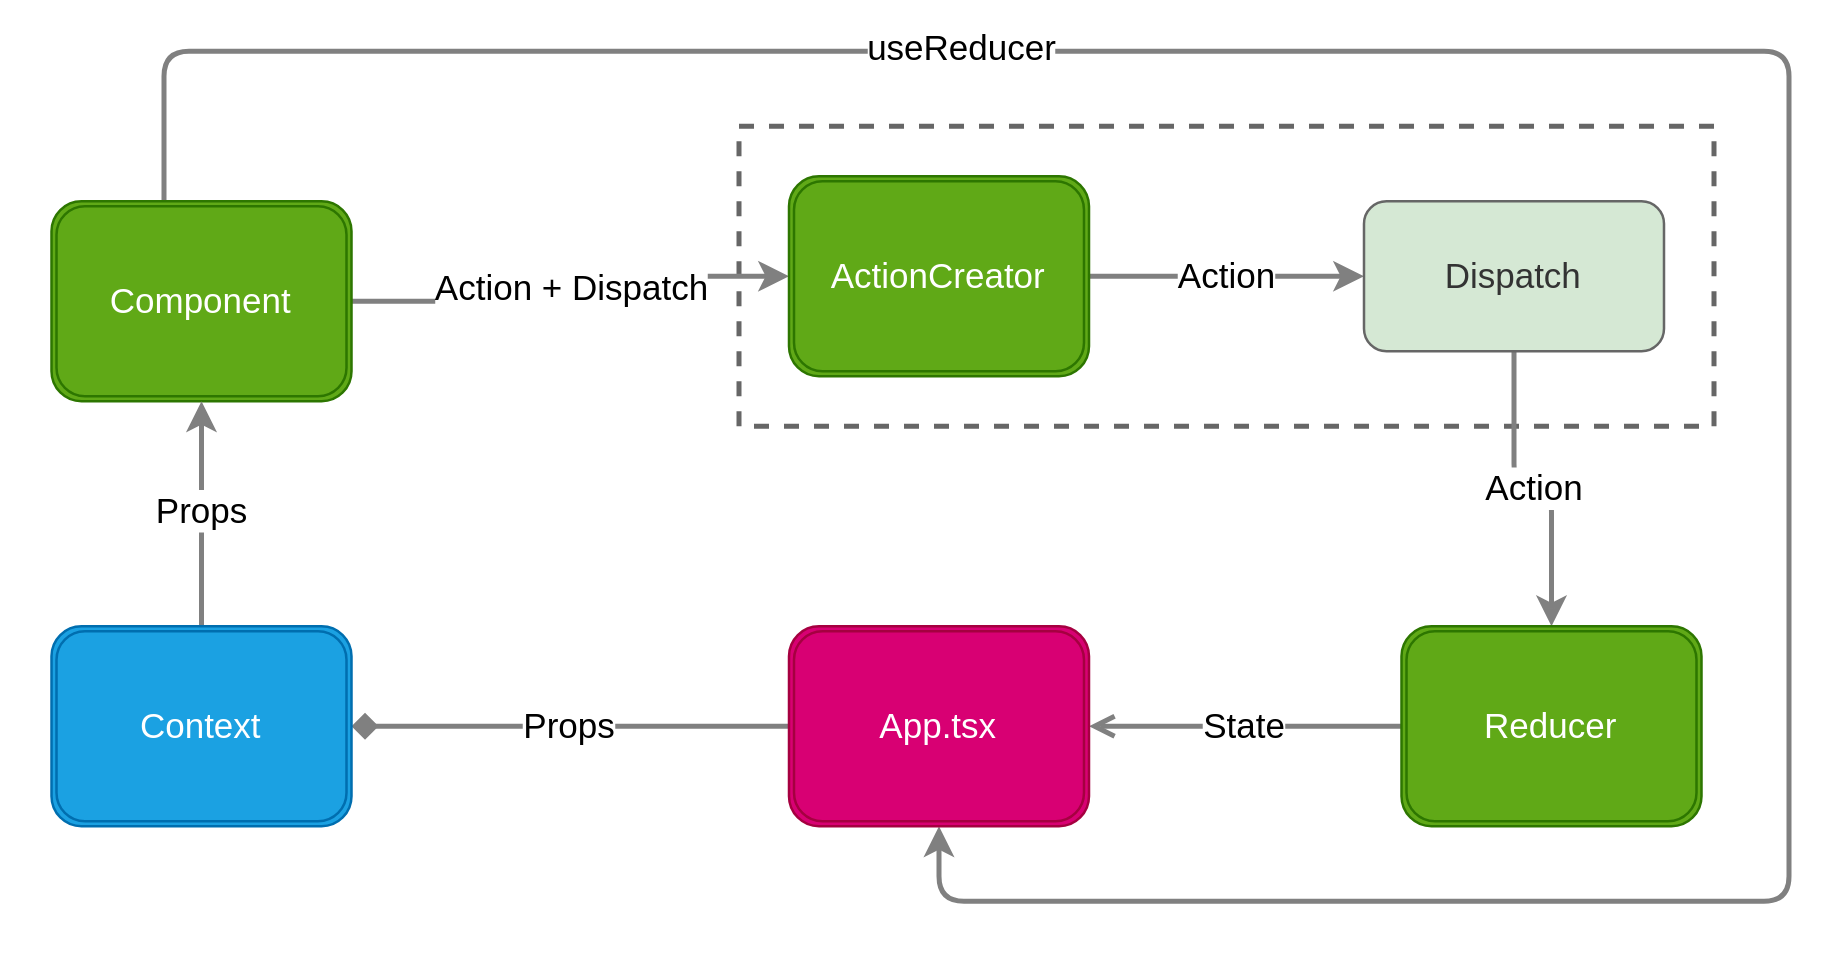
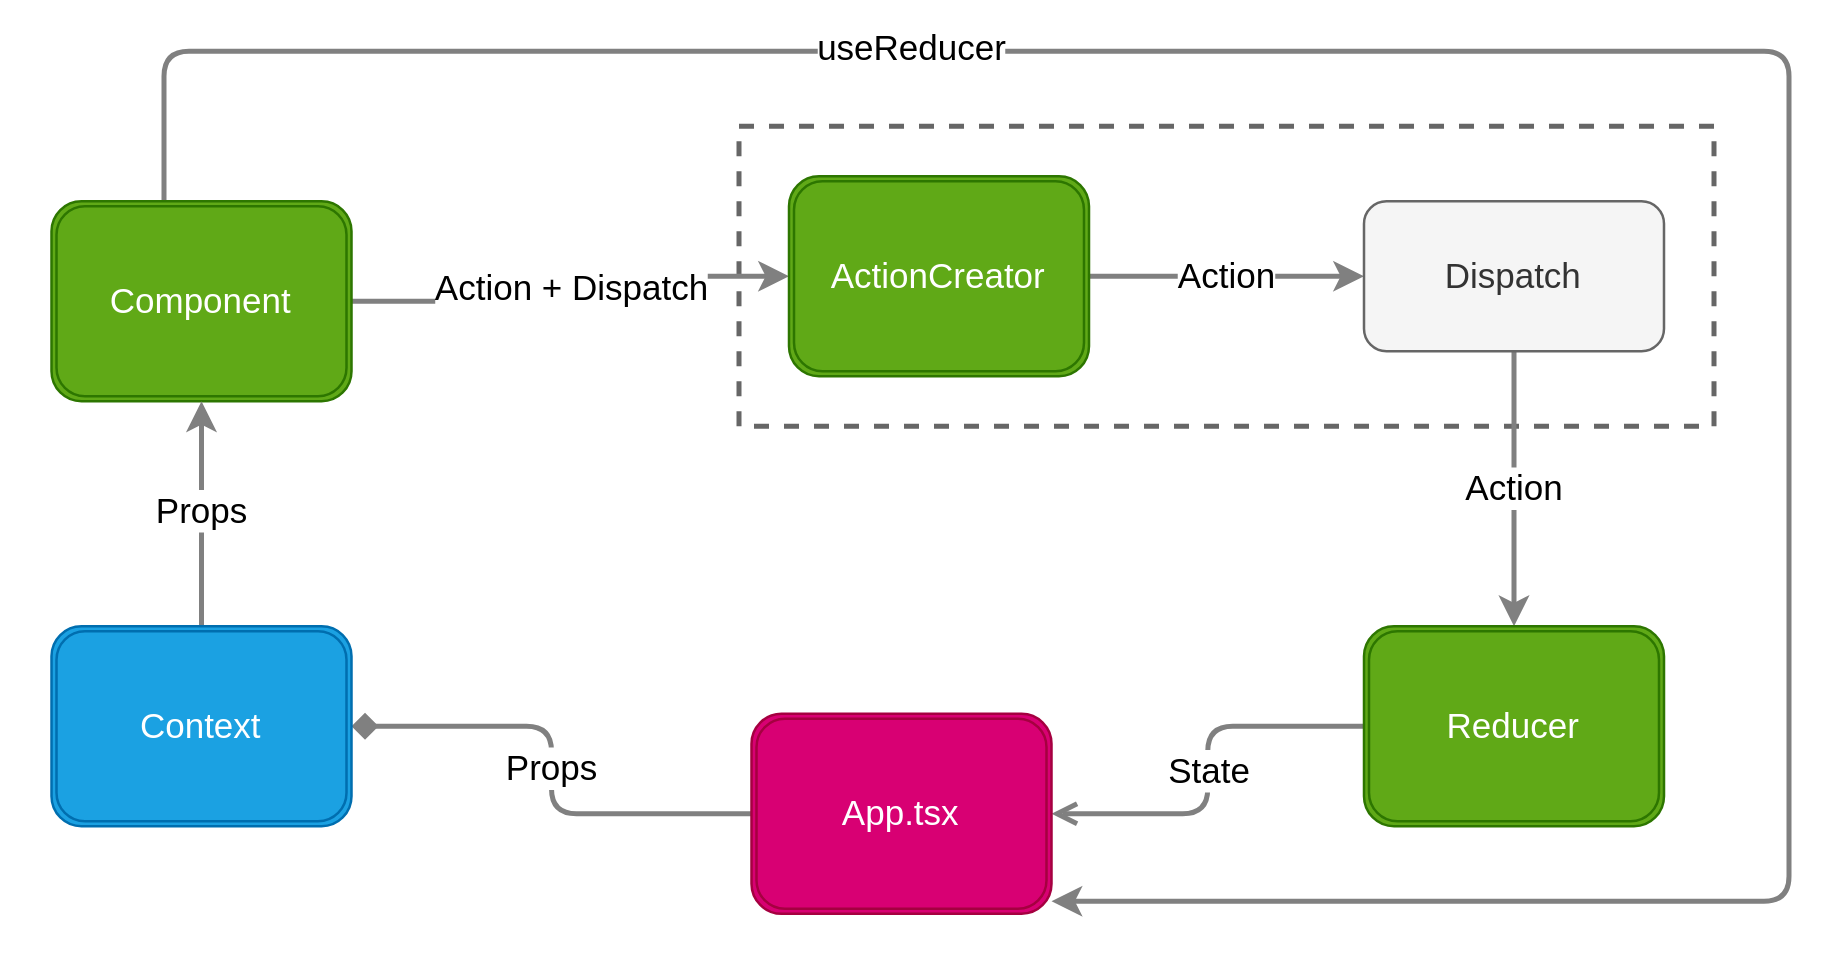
(1514, 276) -> (1514, 276)
(939, 726) -> (901, 814)
(1551, 726) -> (1514, 726)
